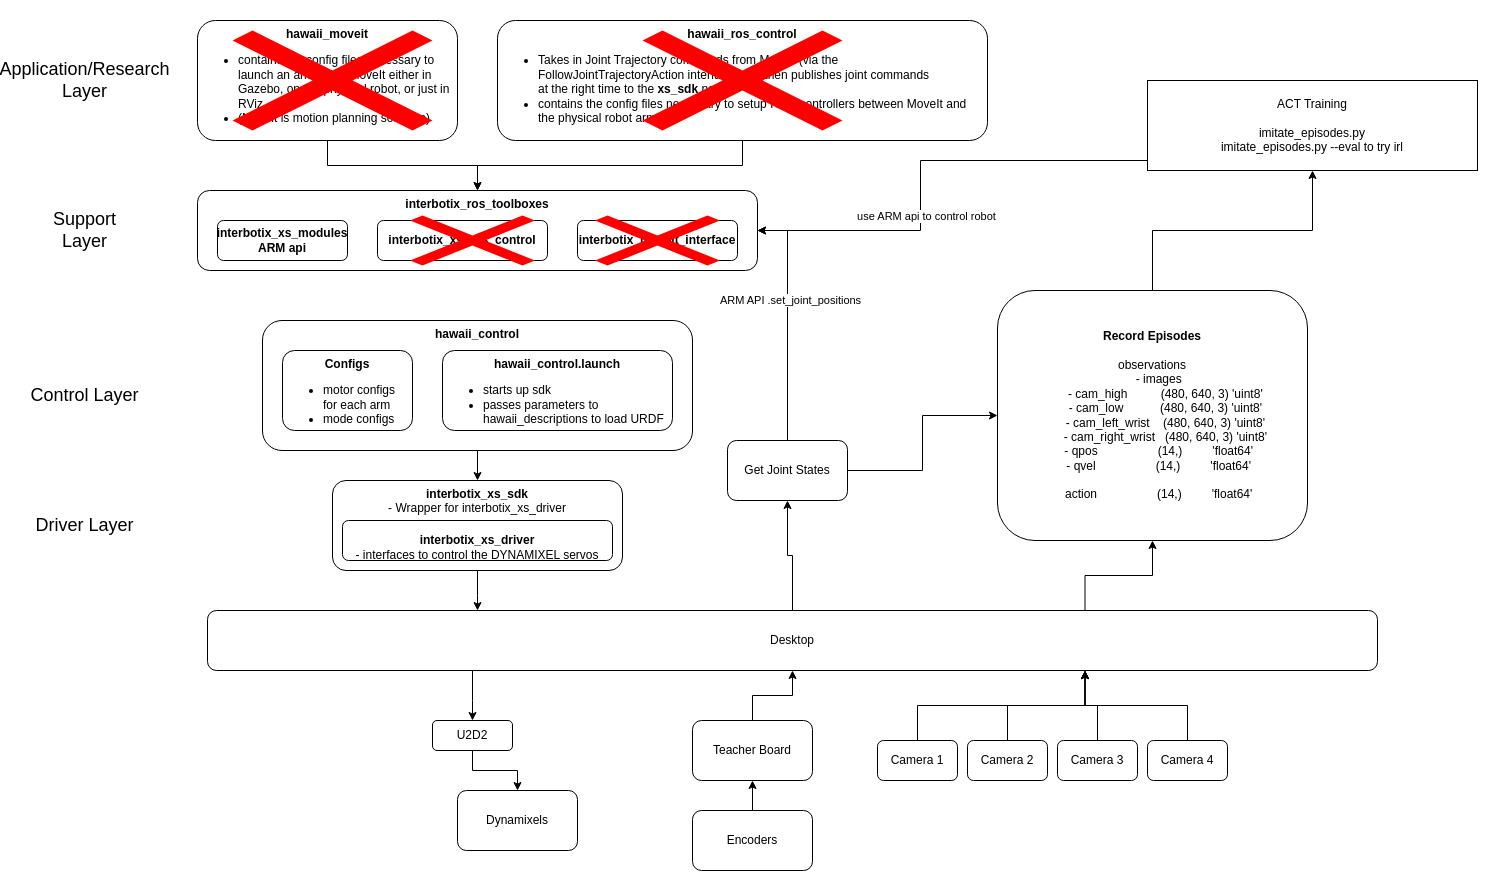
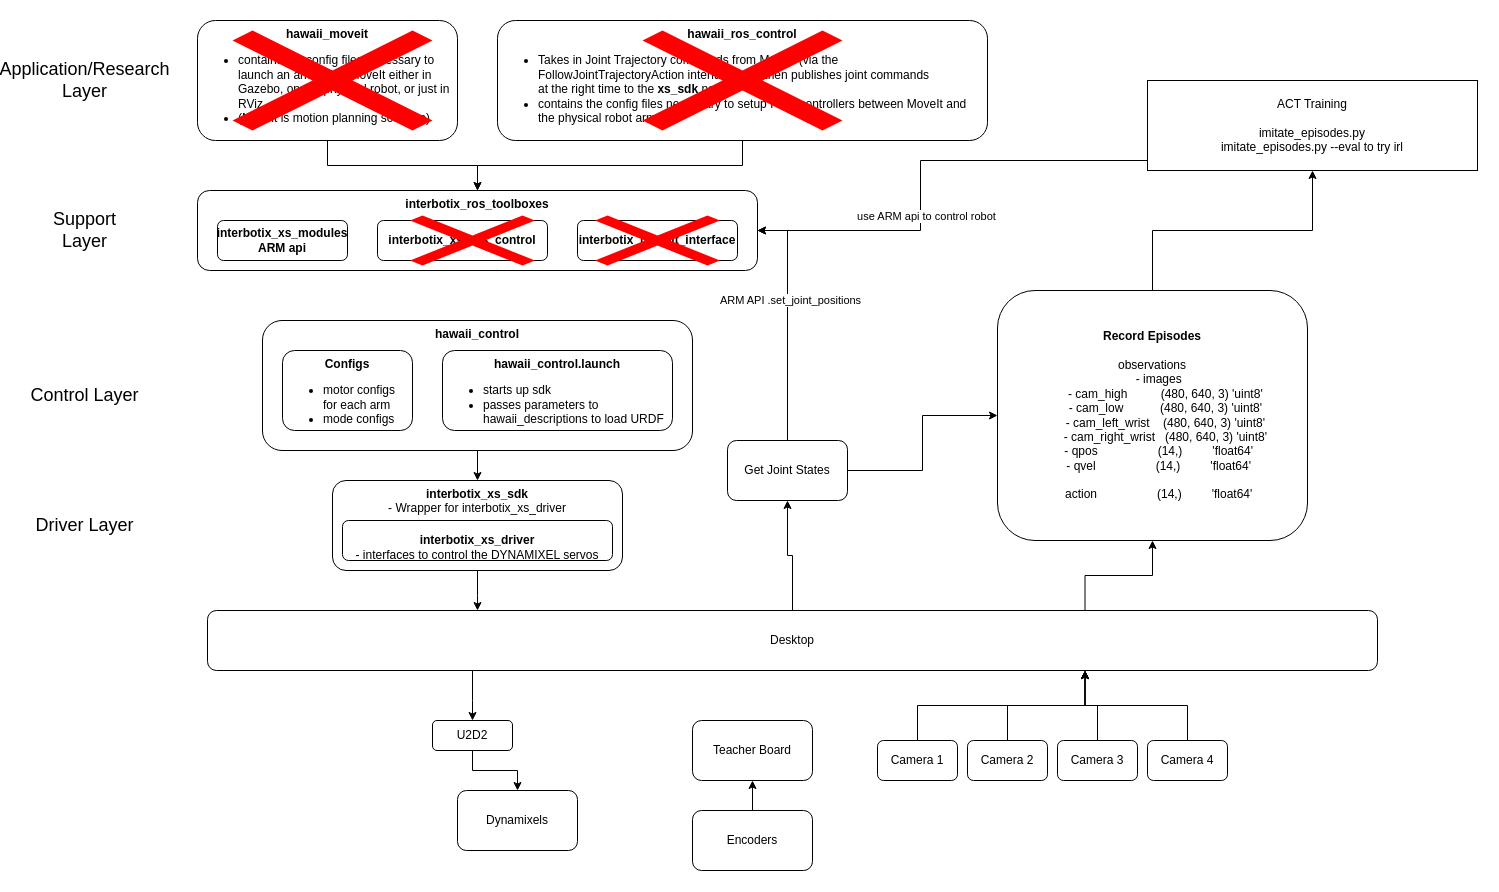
(769, 696) -> none
